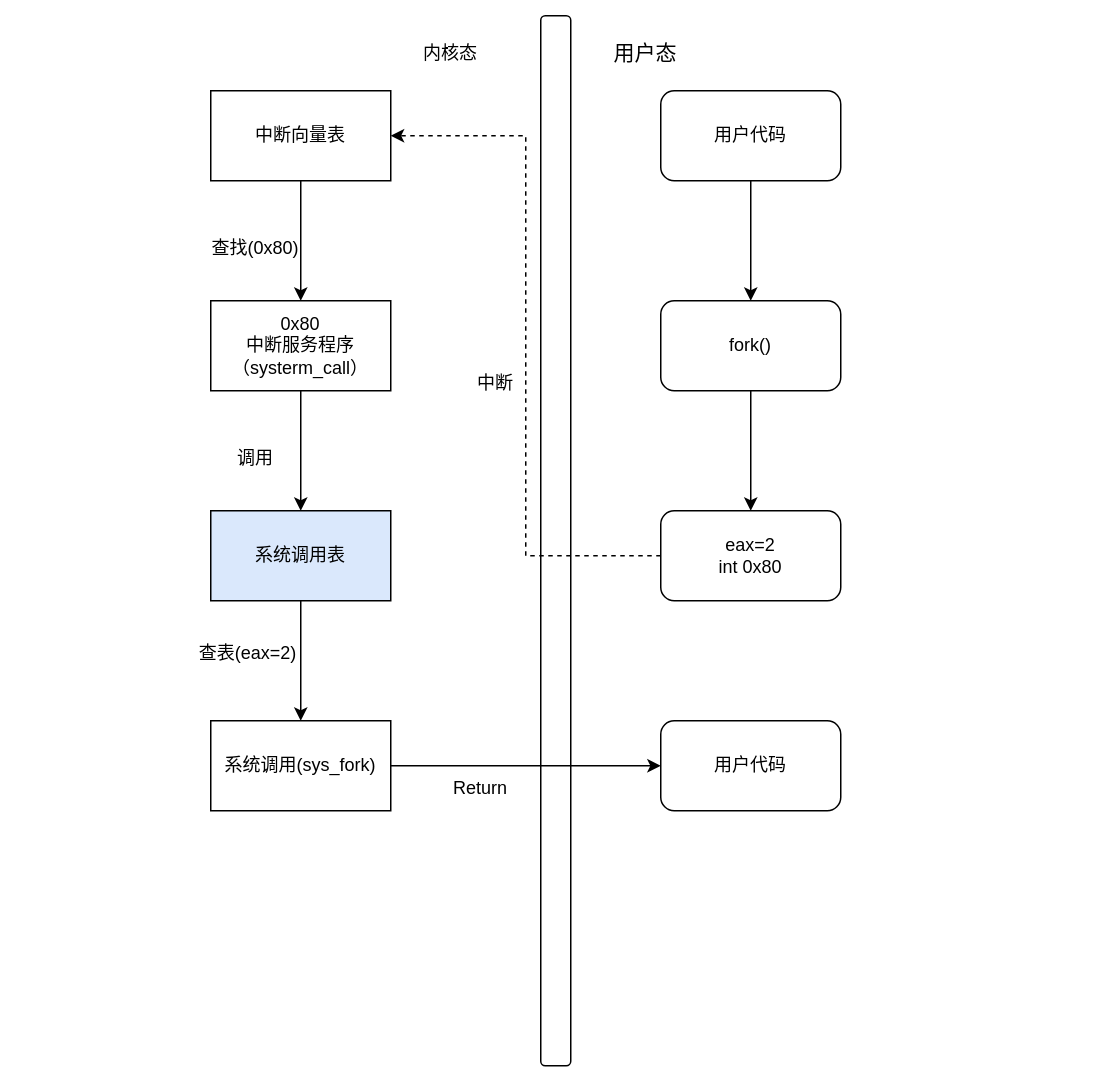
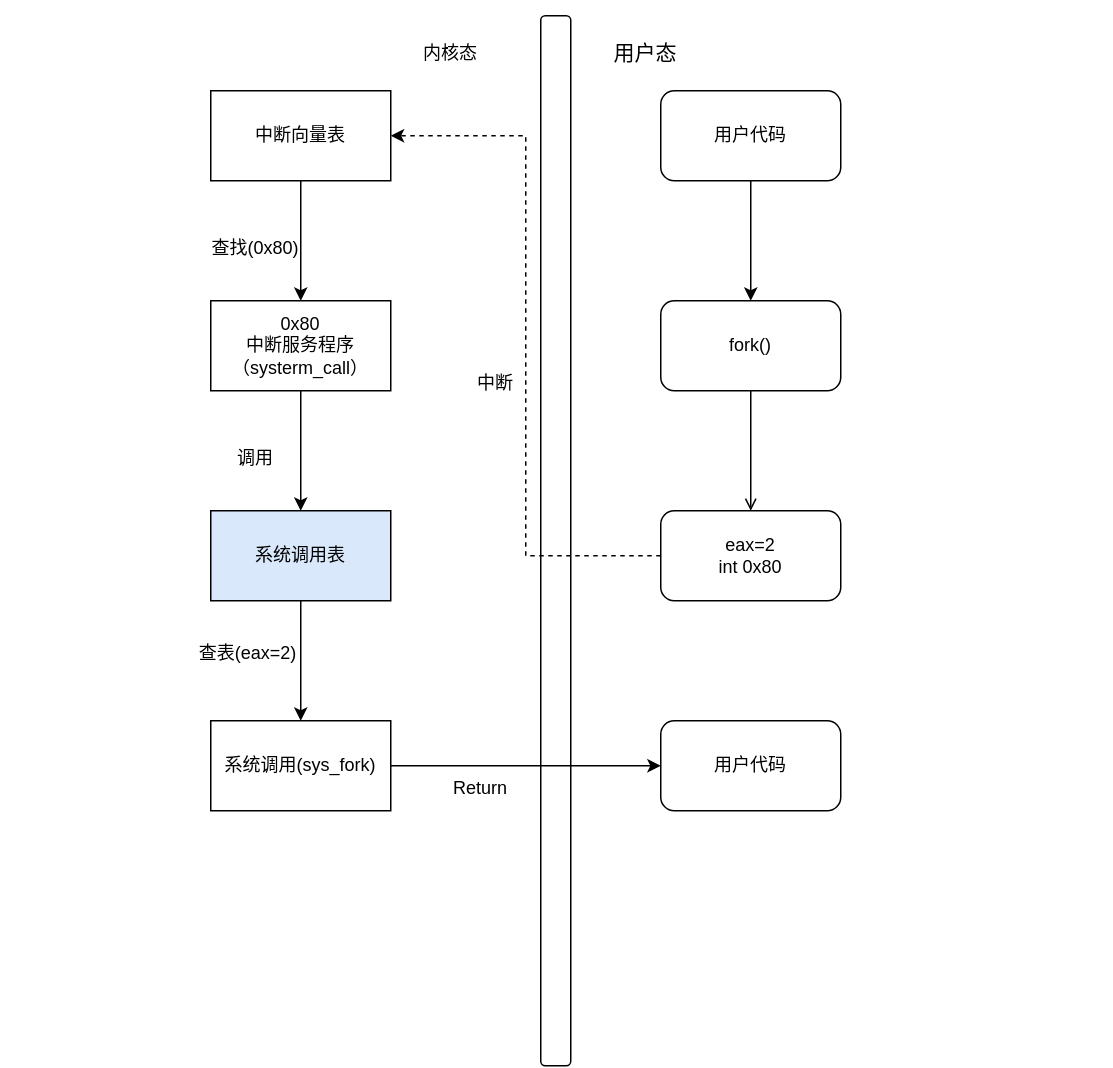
(751, 499) -> (751, 501)
